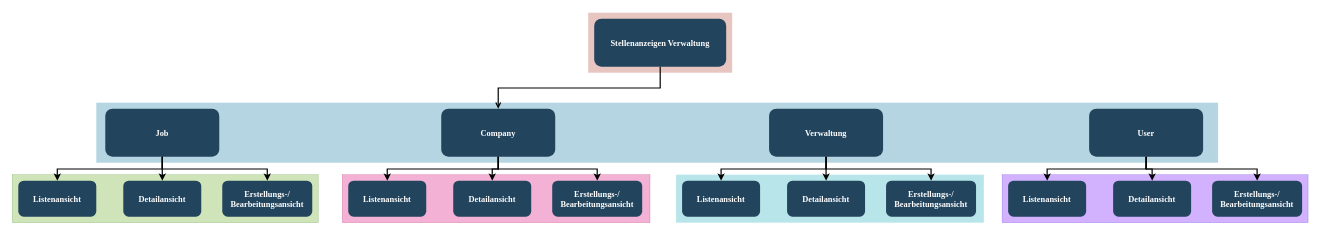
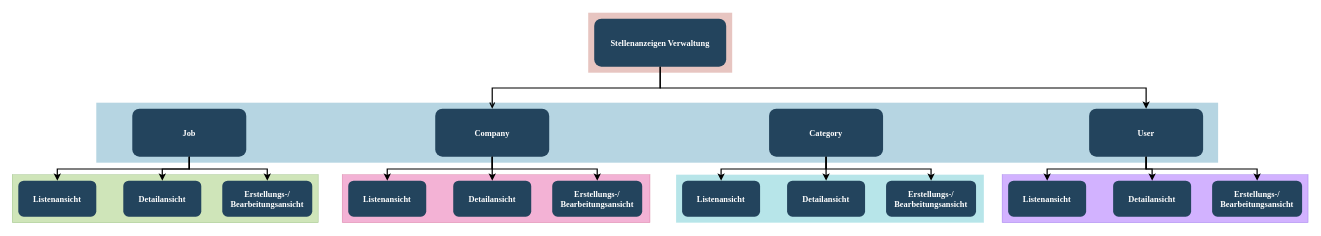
none -> (911, 88)
(162, 133) -> (189, 133)
(498, 133) -> (492, 133)
(826, 133) -> (826, 133)
